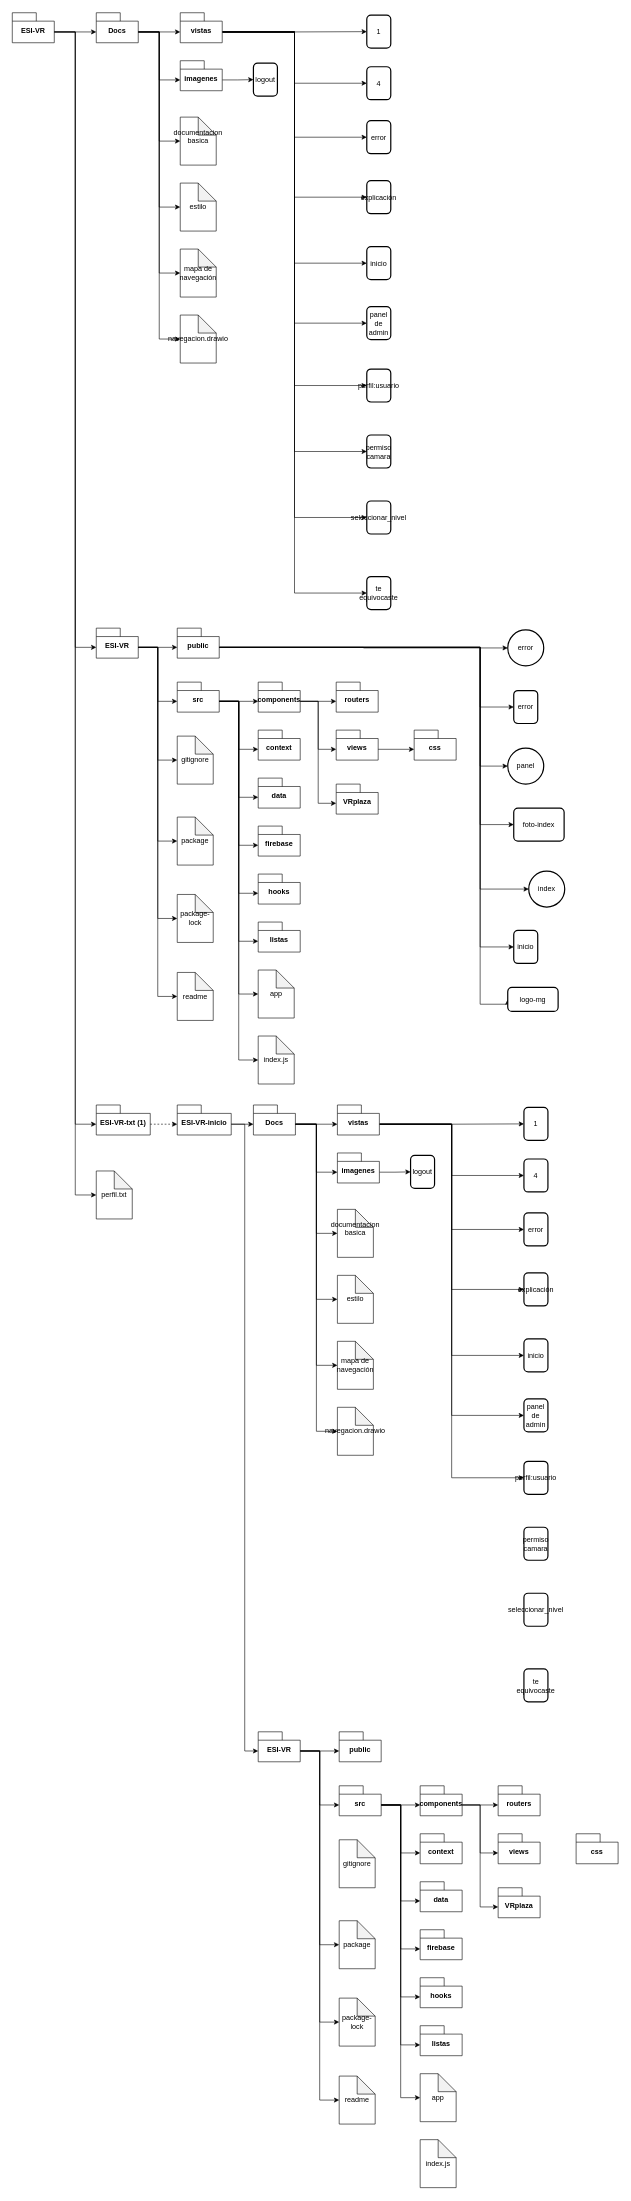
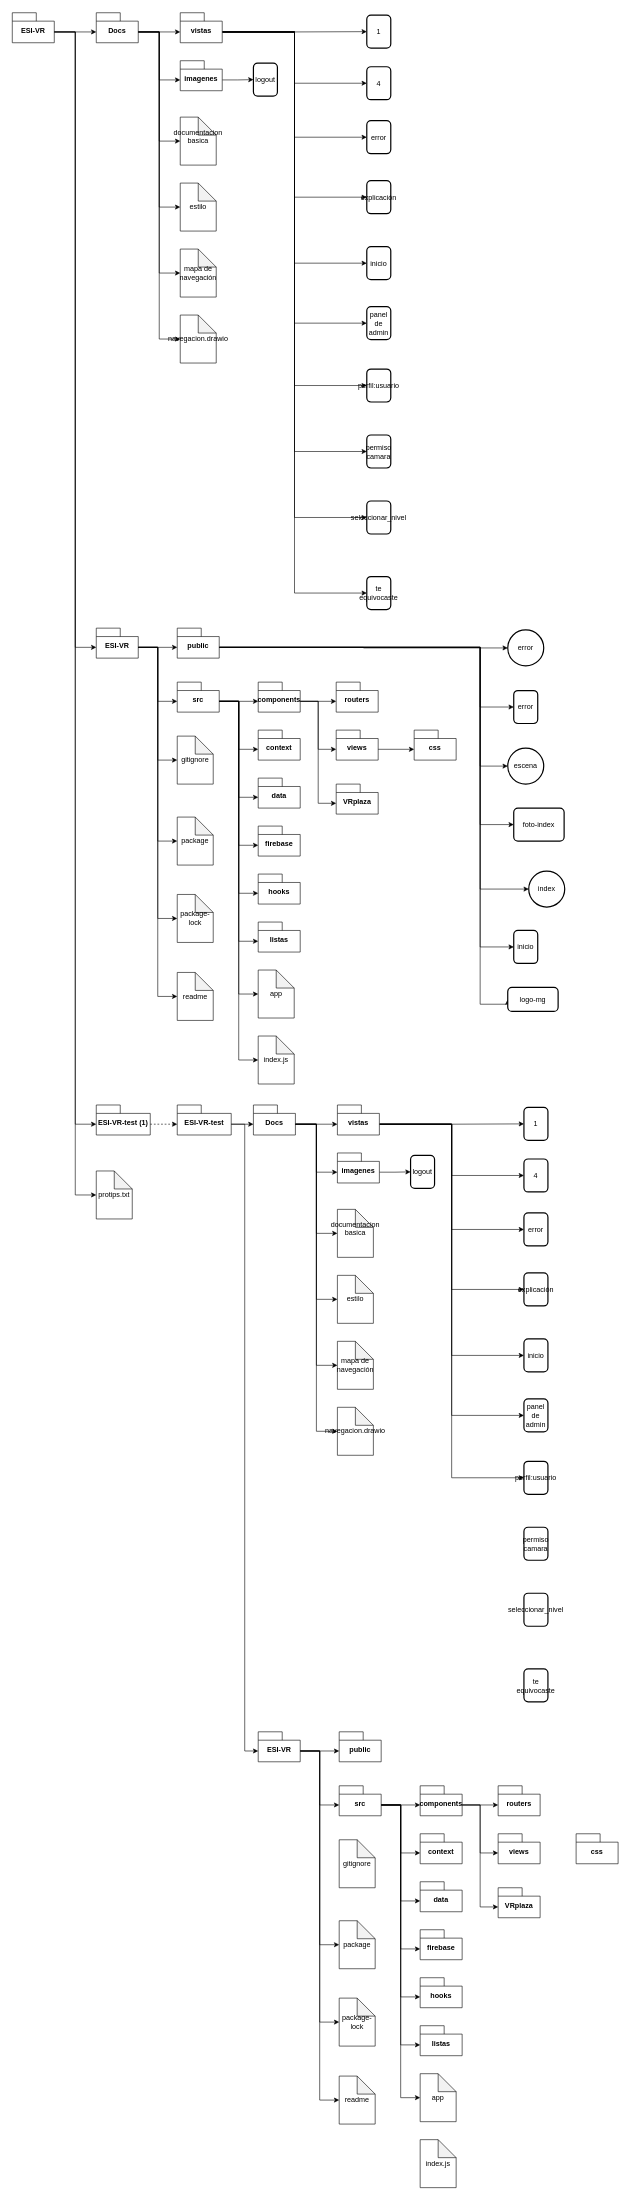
(526, 766) -> (526, 766)
(123, 1123) -> (123, 1123)
(204, 1123) -> (204, 1123)
(114, 1195) -> (114, 1195)
